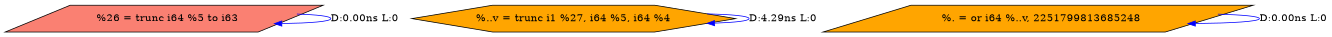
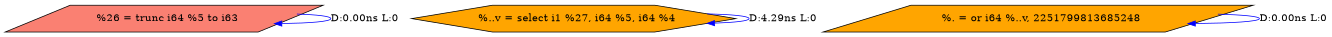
(574, 19) -> (574, 19)
